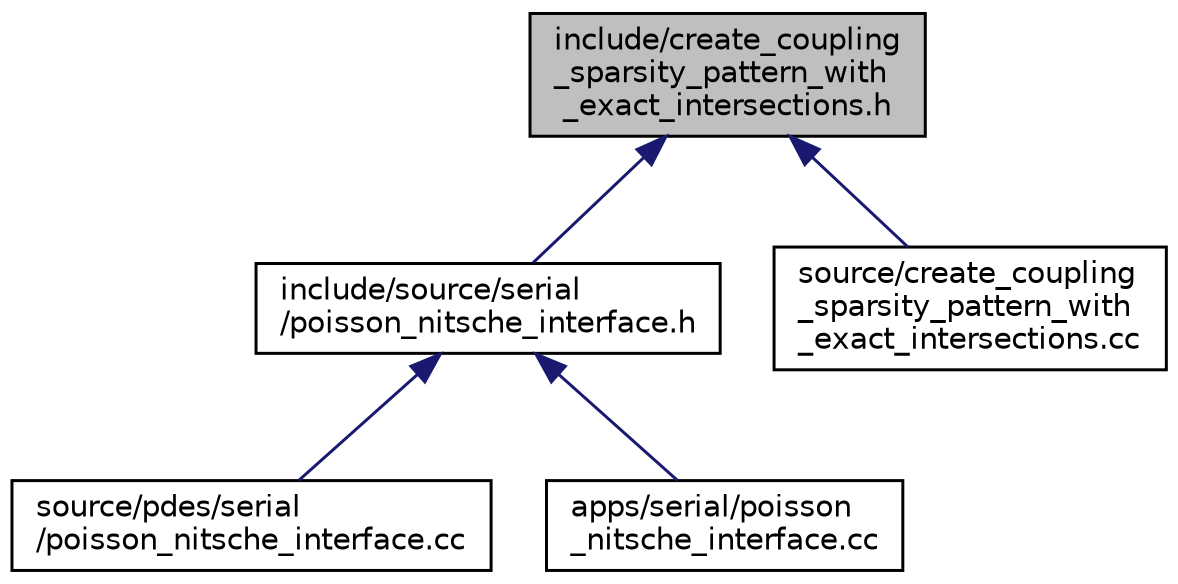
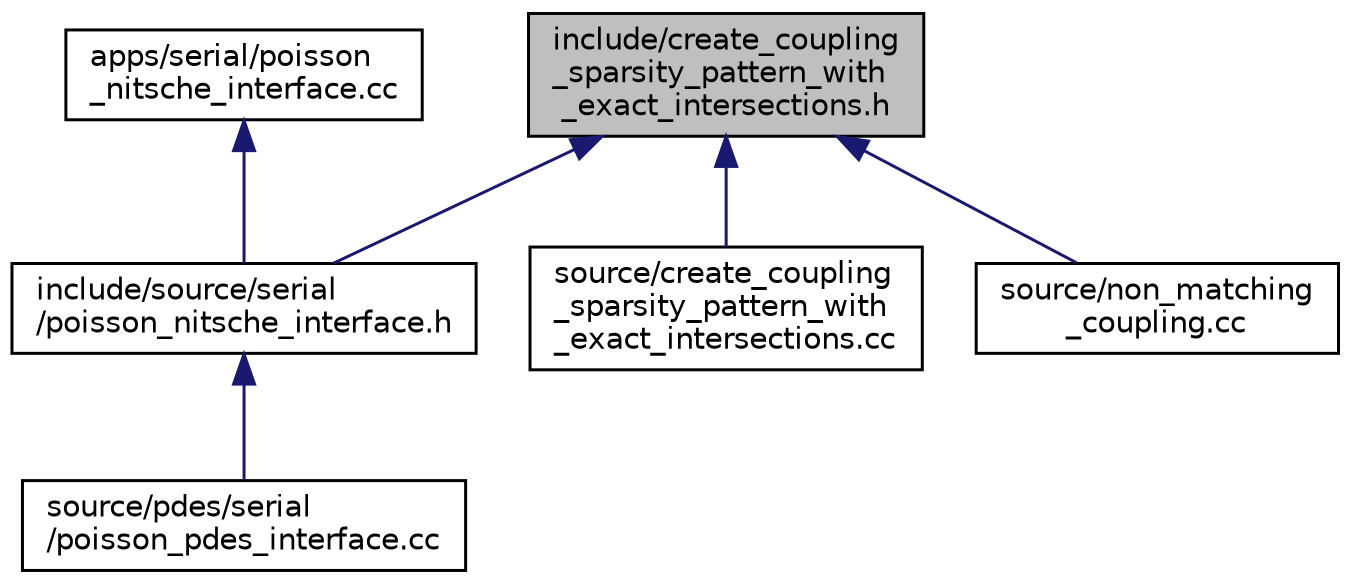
none -> (1157, 308)
(618, 428) -> (244, 207)
(252, 526) -> (244, 526)
